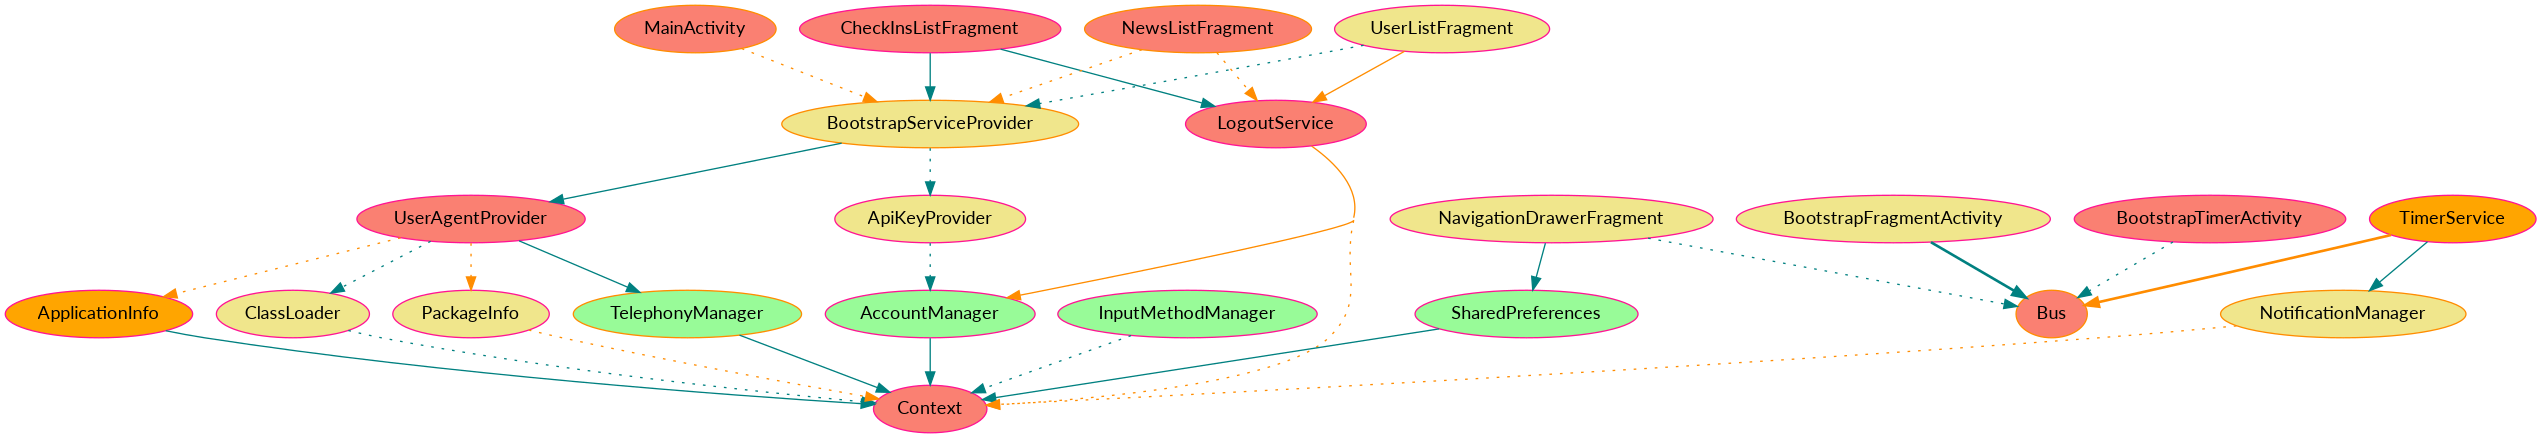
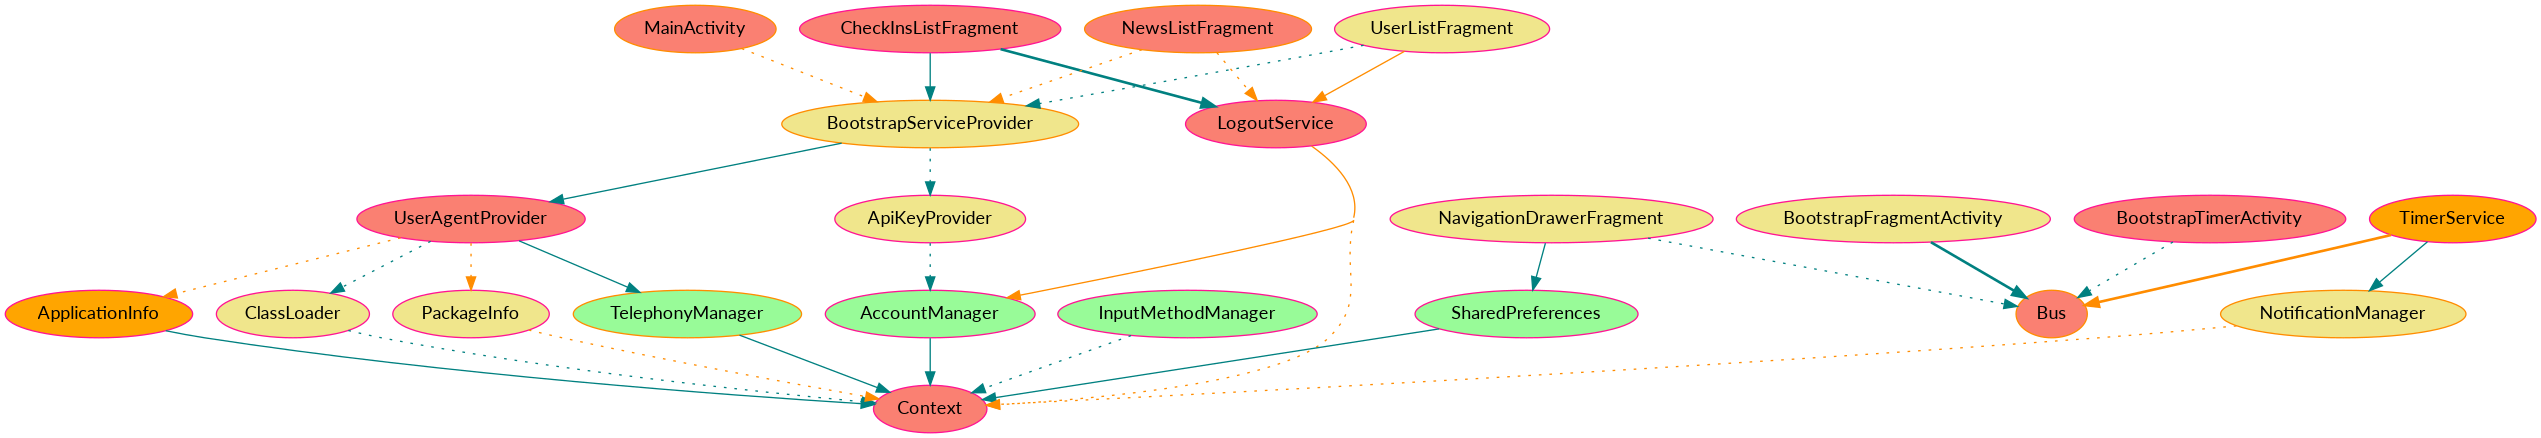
(1101, 76) -> (1101, 76)
